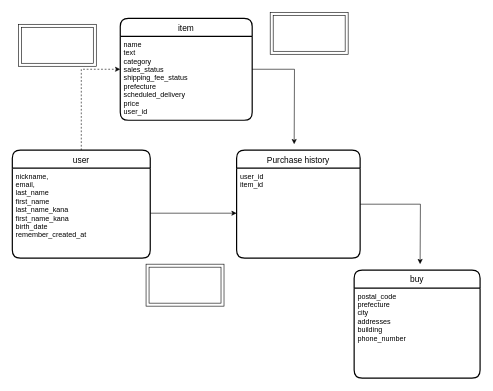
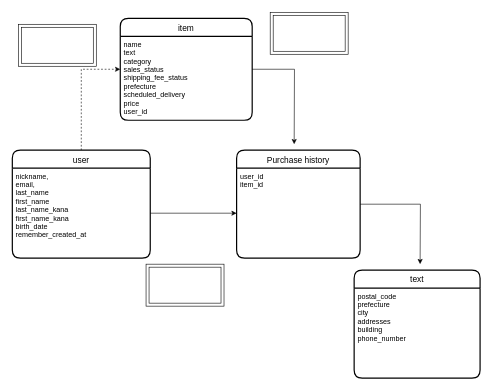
(417, 280) -> (417, 280)
